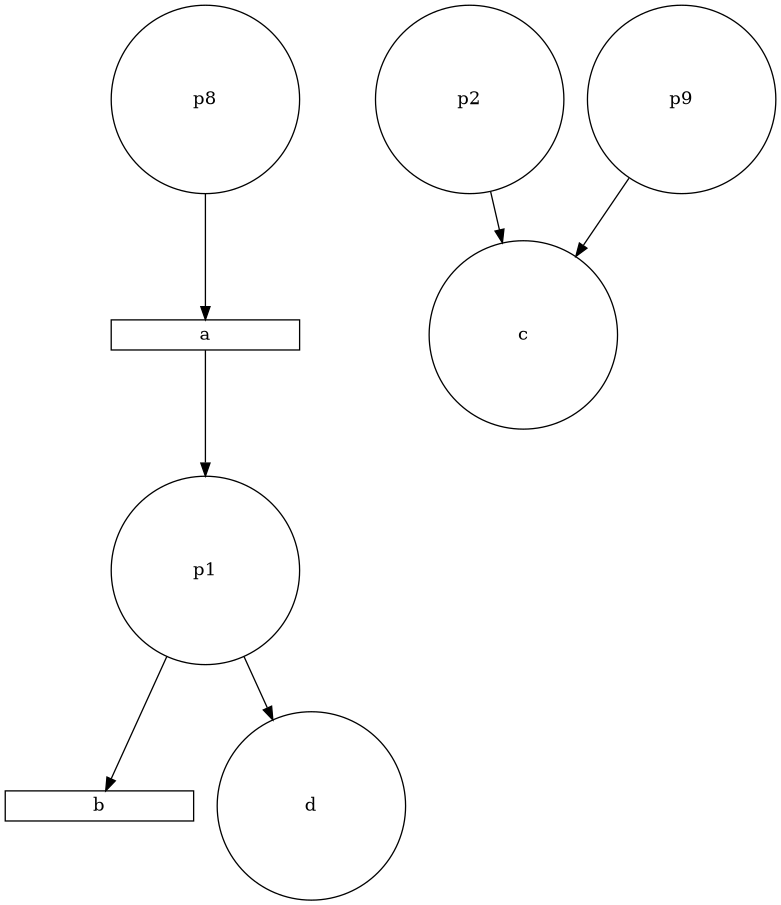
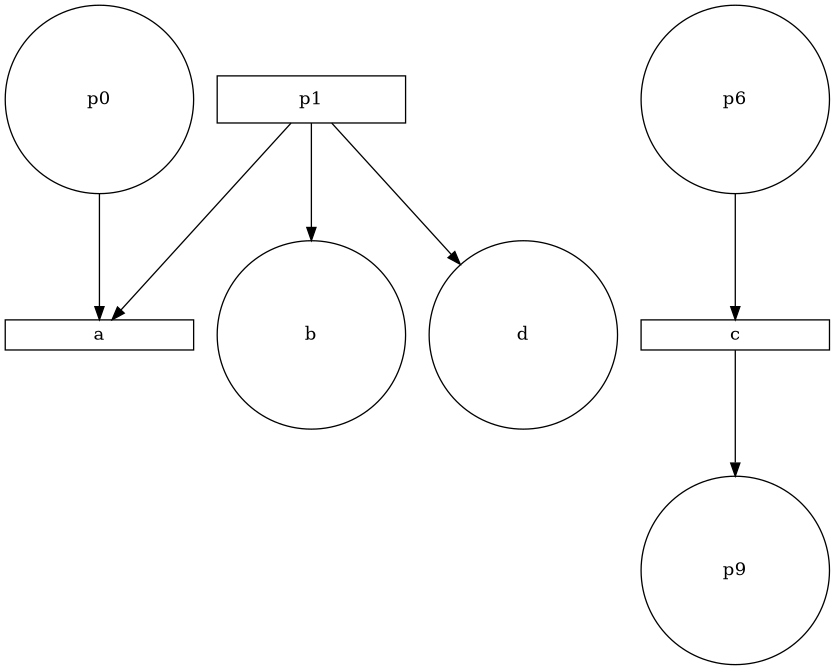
(205, 99) -> (99, 99)
(470, 99) -> (735, 99)
(606, 212) -> (735, 406)
(523, 335) -> (735, 335)
(205, 406) -> (206, 217)
(205, 570) -> (311, 99)
(99, 806) -> (311, 335)
